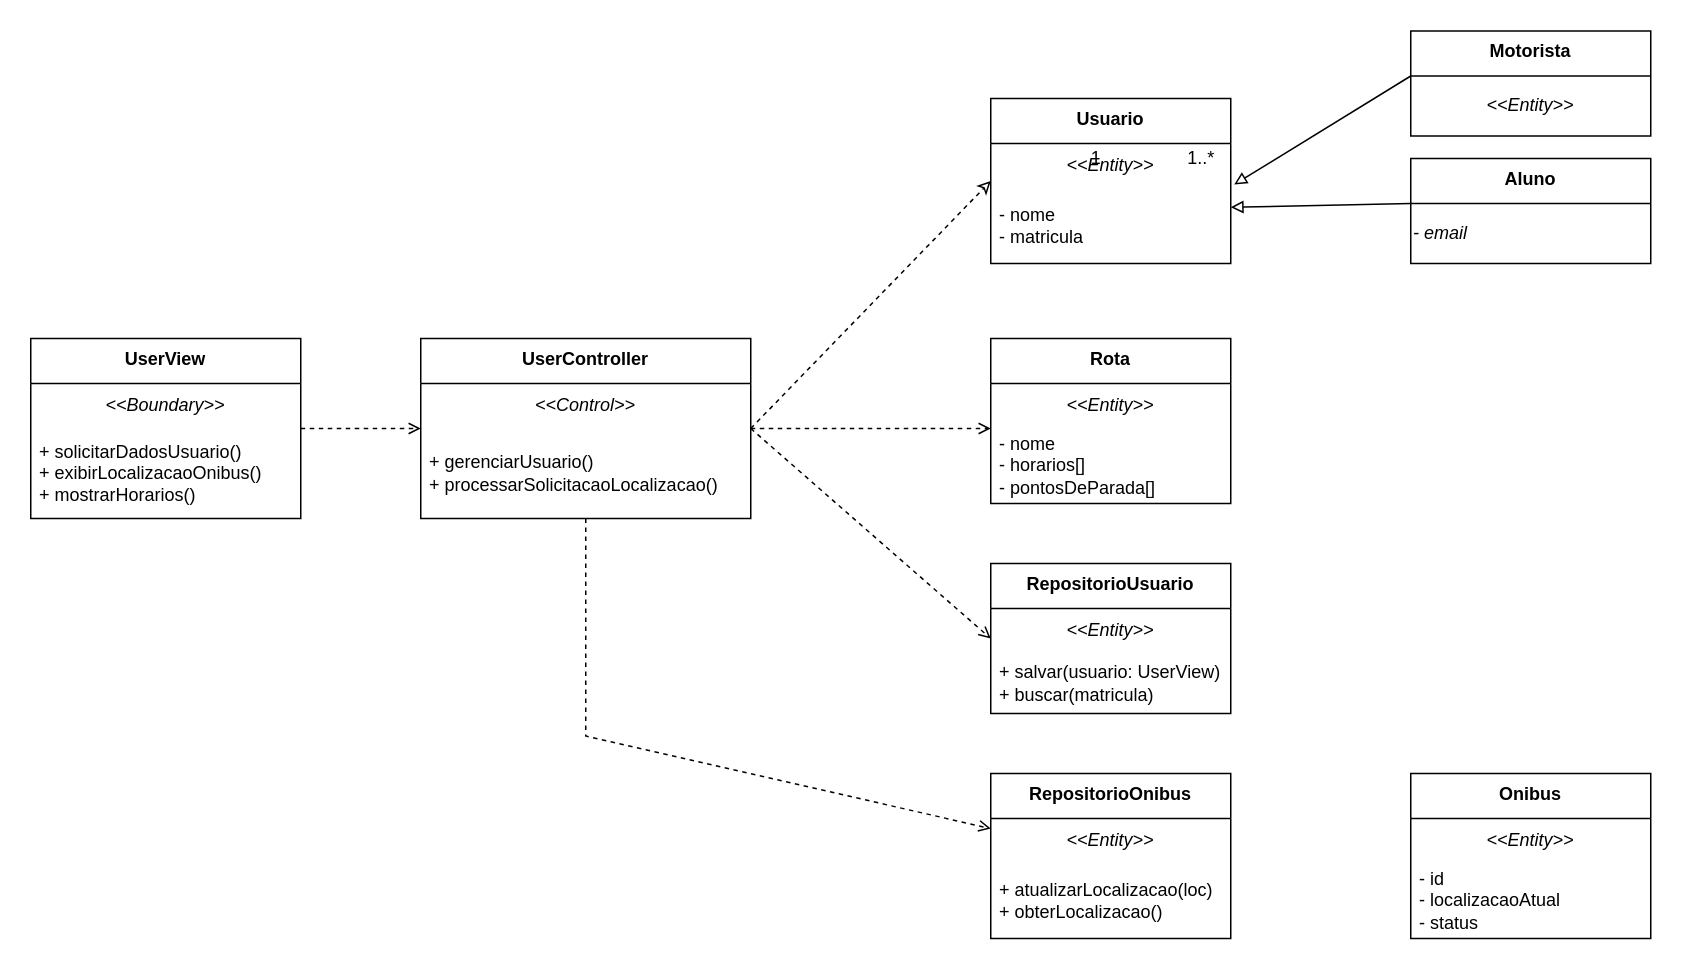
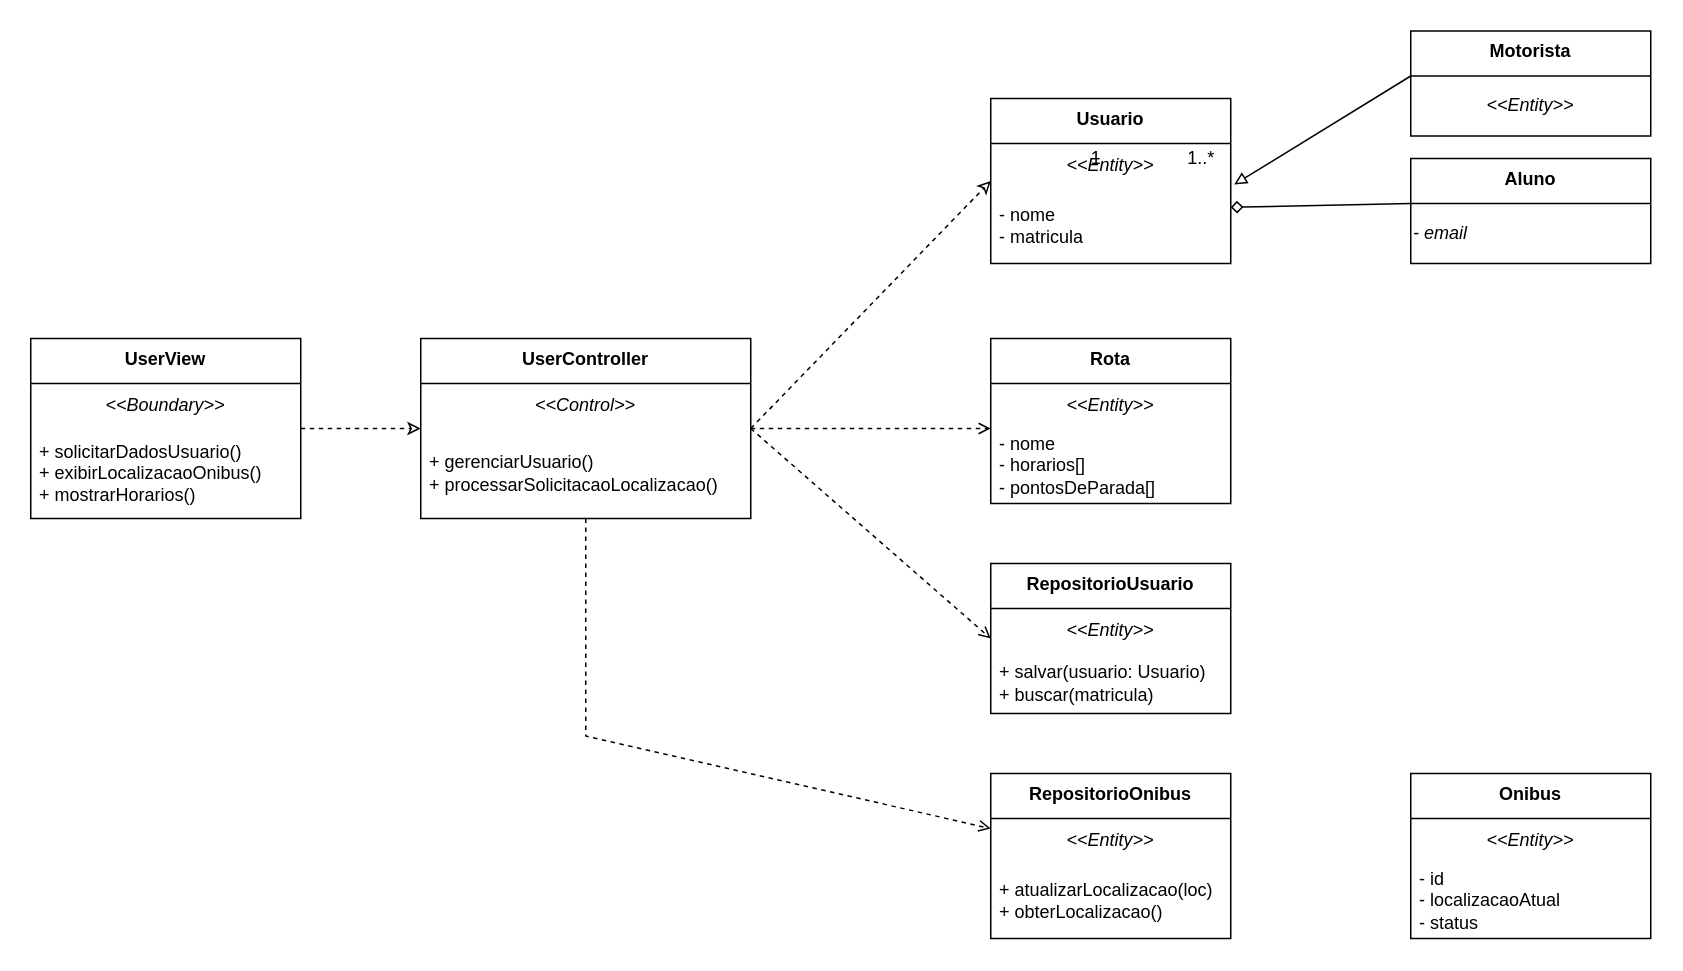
(1244, 207) -> (1244, 207)
(410, 428) -> (409, 428)
(1115, 683) -> (1115, 683)
